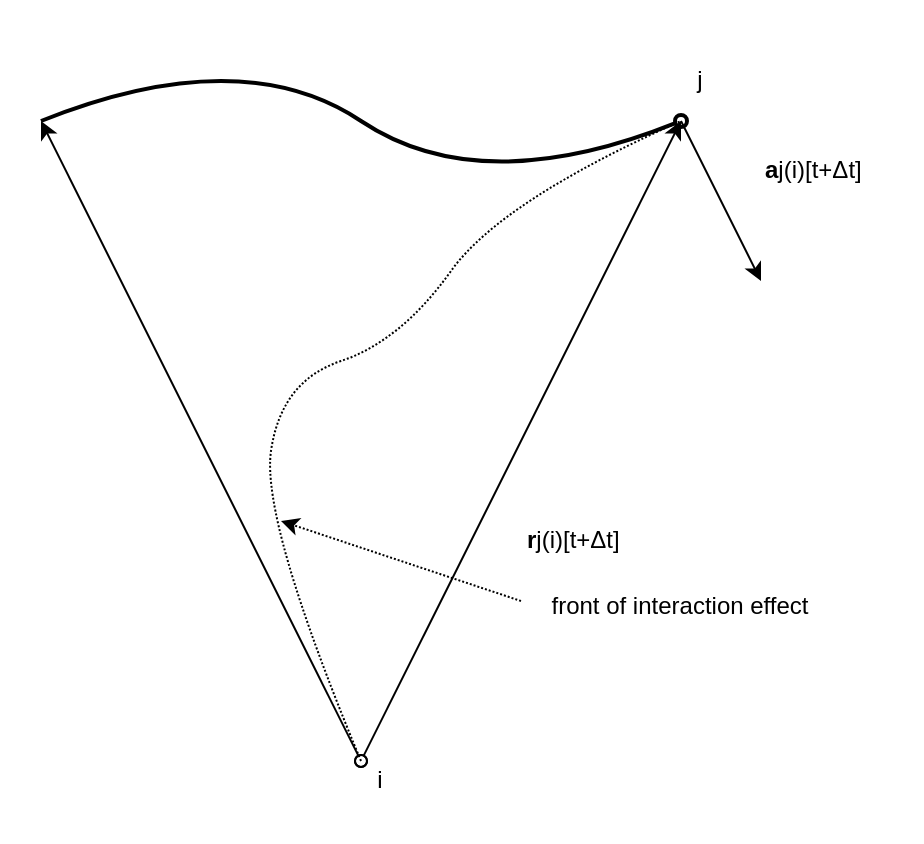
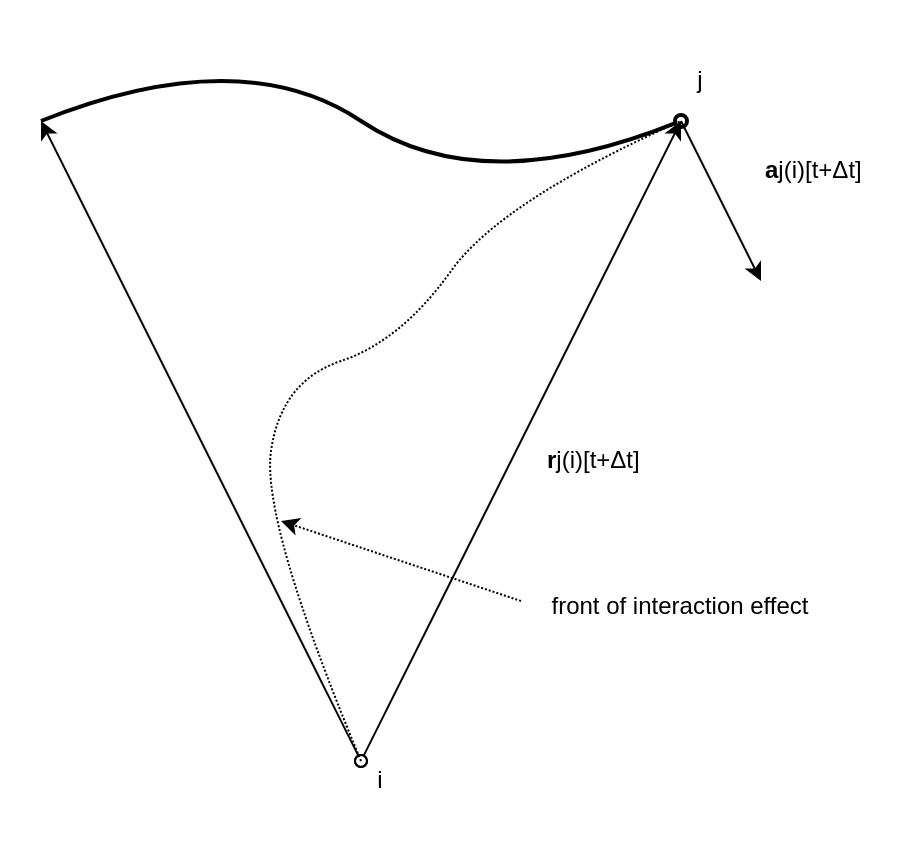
(571, 541) -> (591, 461)
